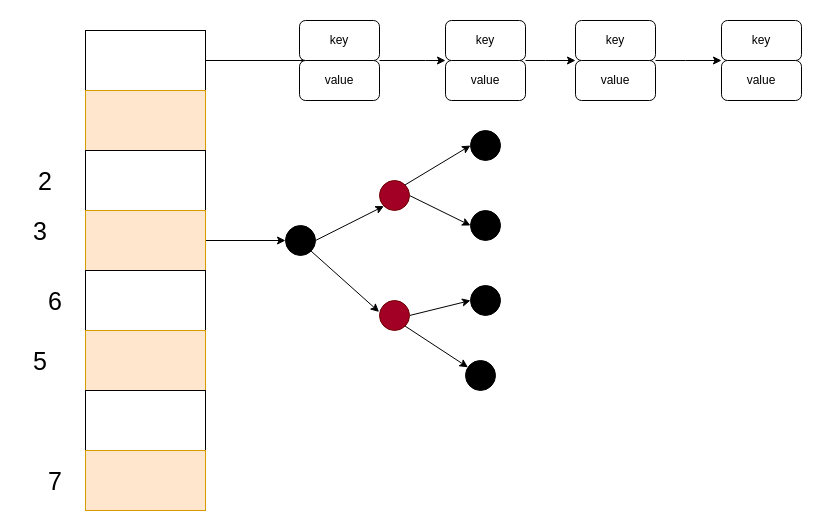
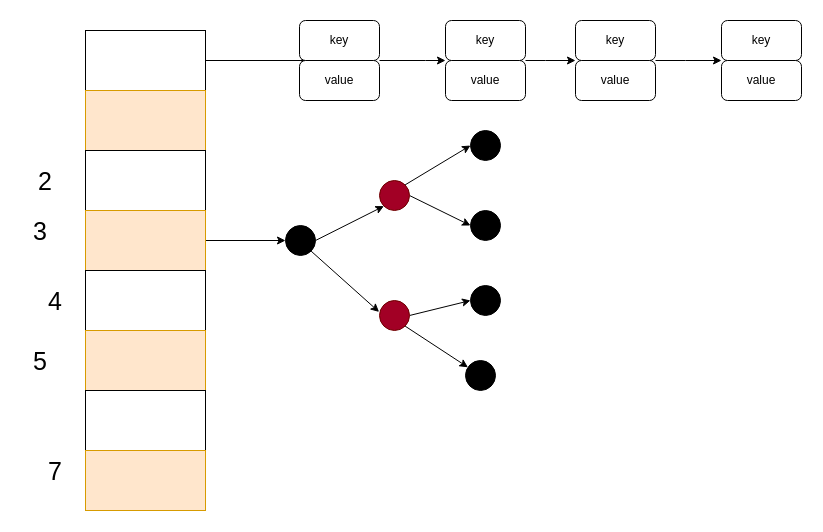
(56, 301) -> (56, 301)
(56, 481) -> (56, 471)
